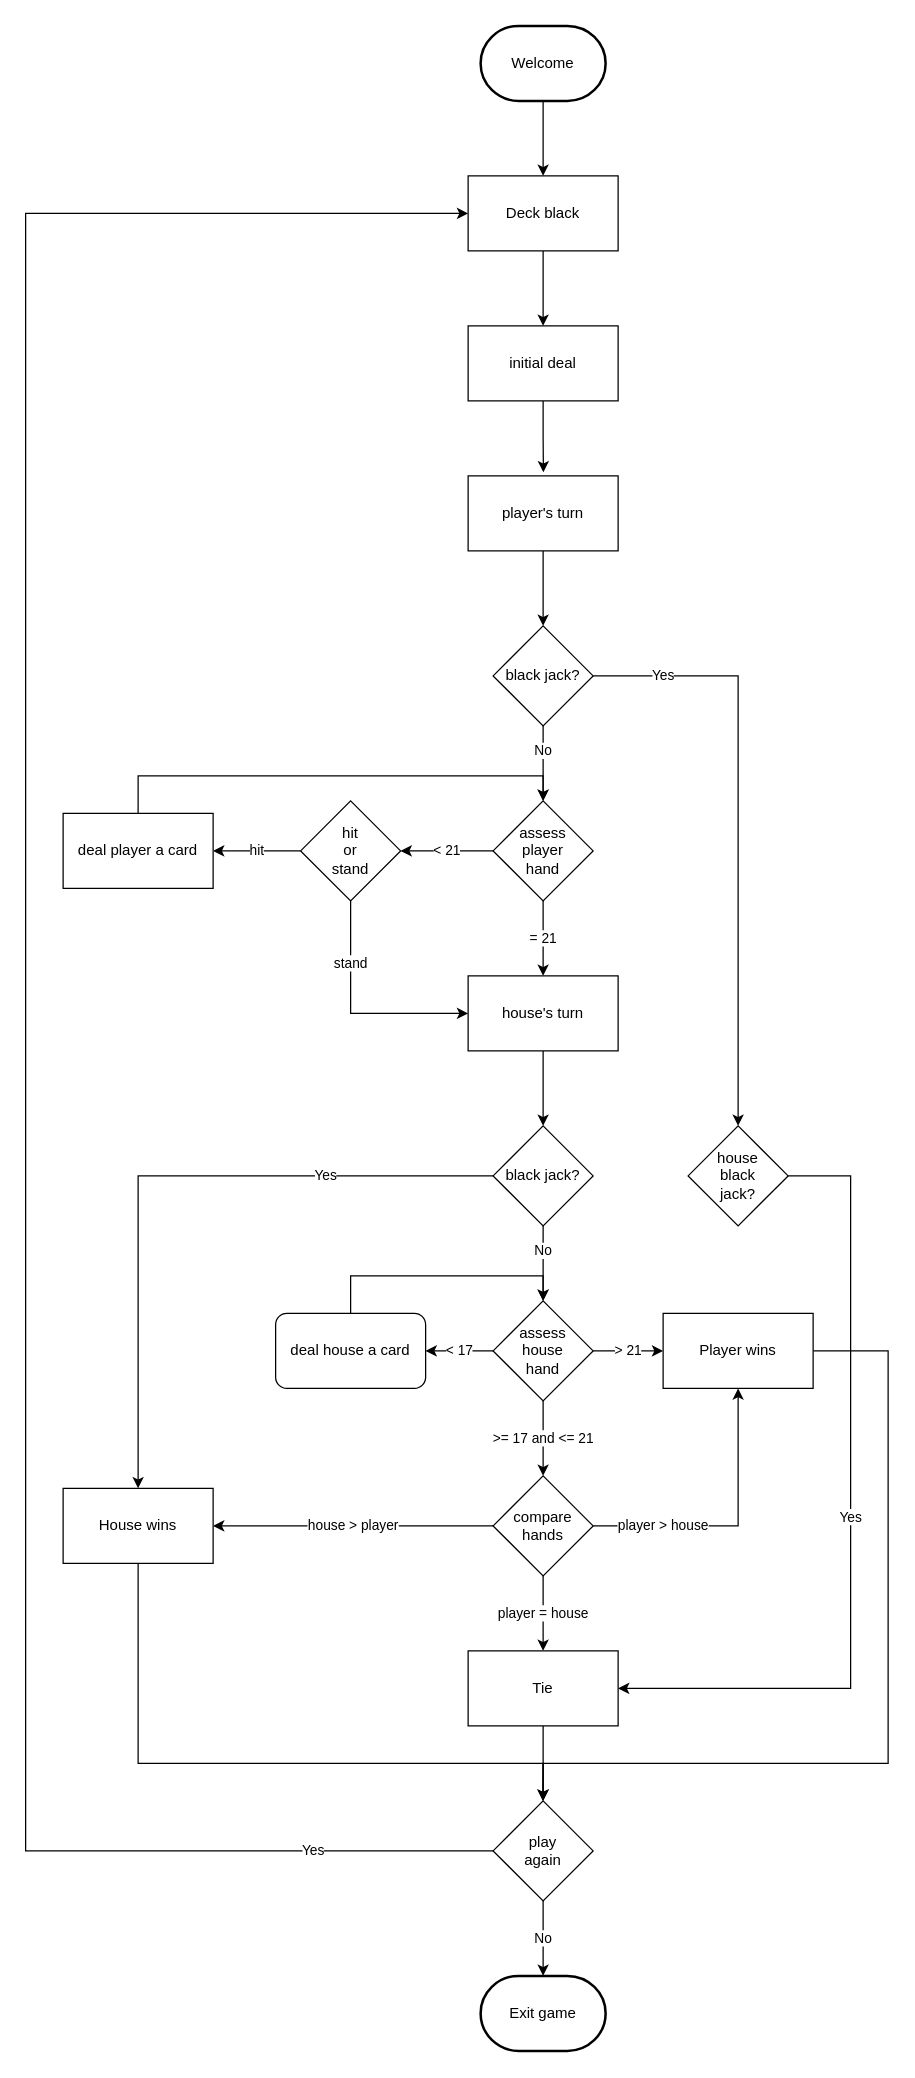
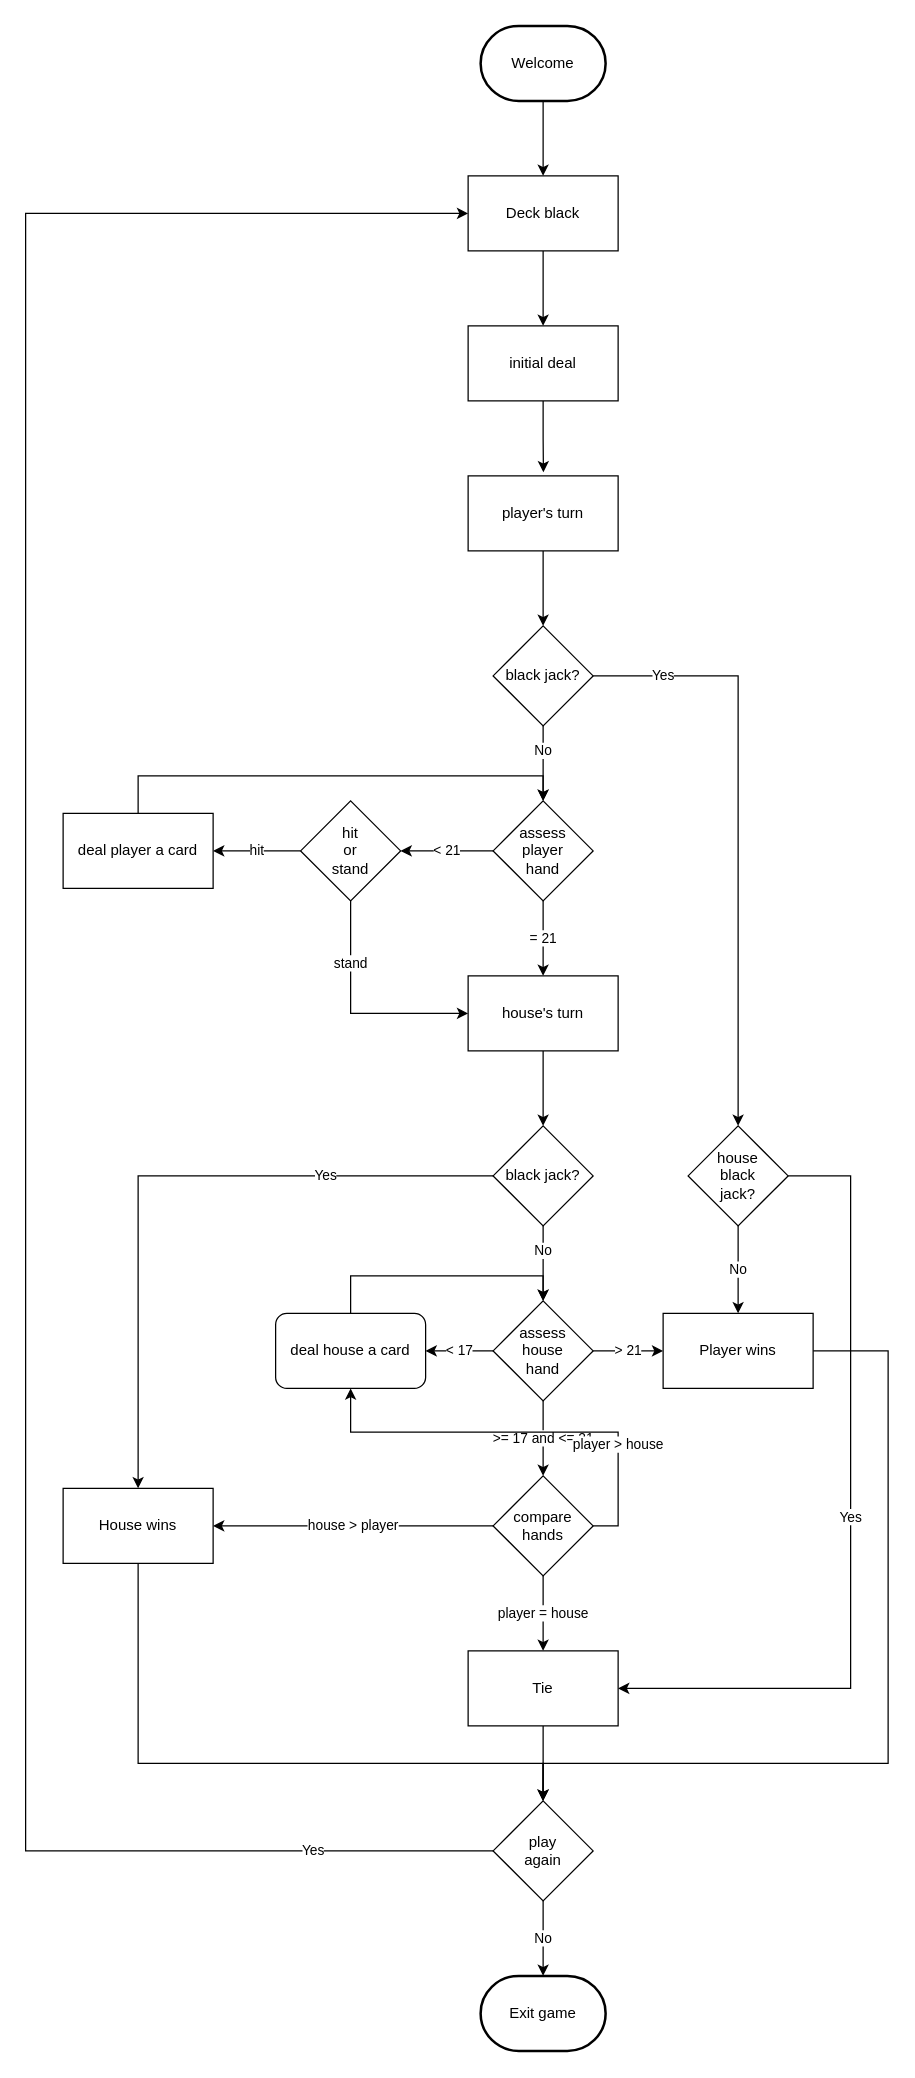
none -> (738, 1265)
(738, 1523) -> (515, 1432)
